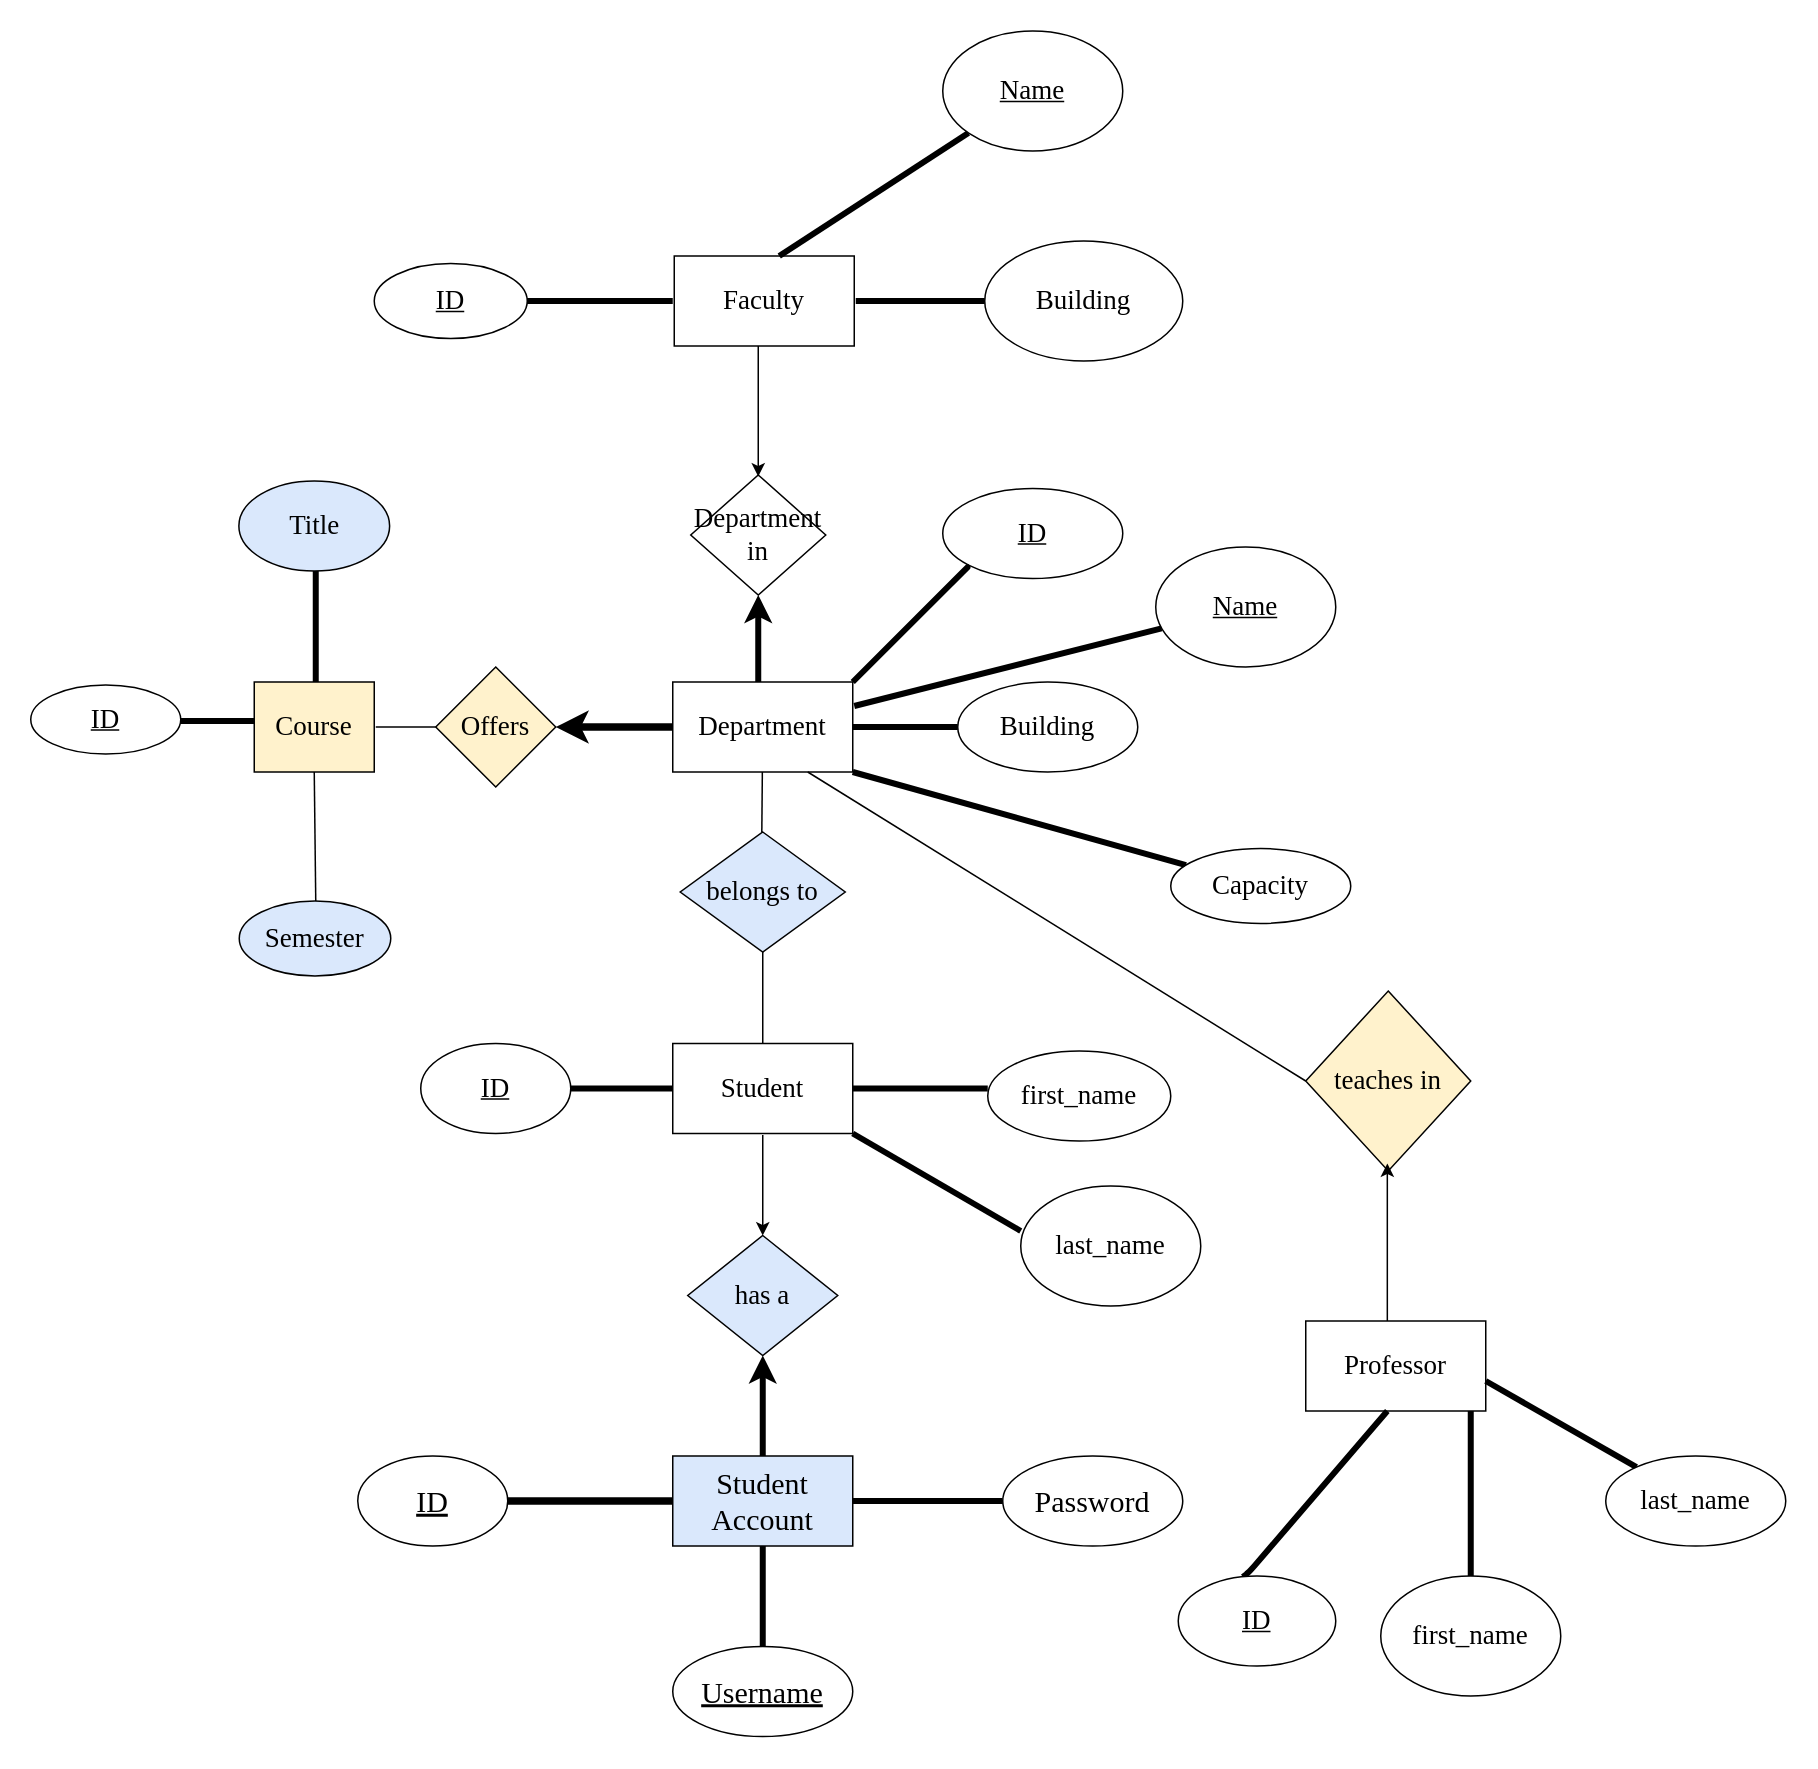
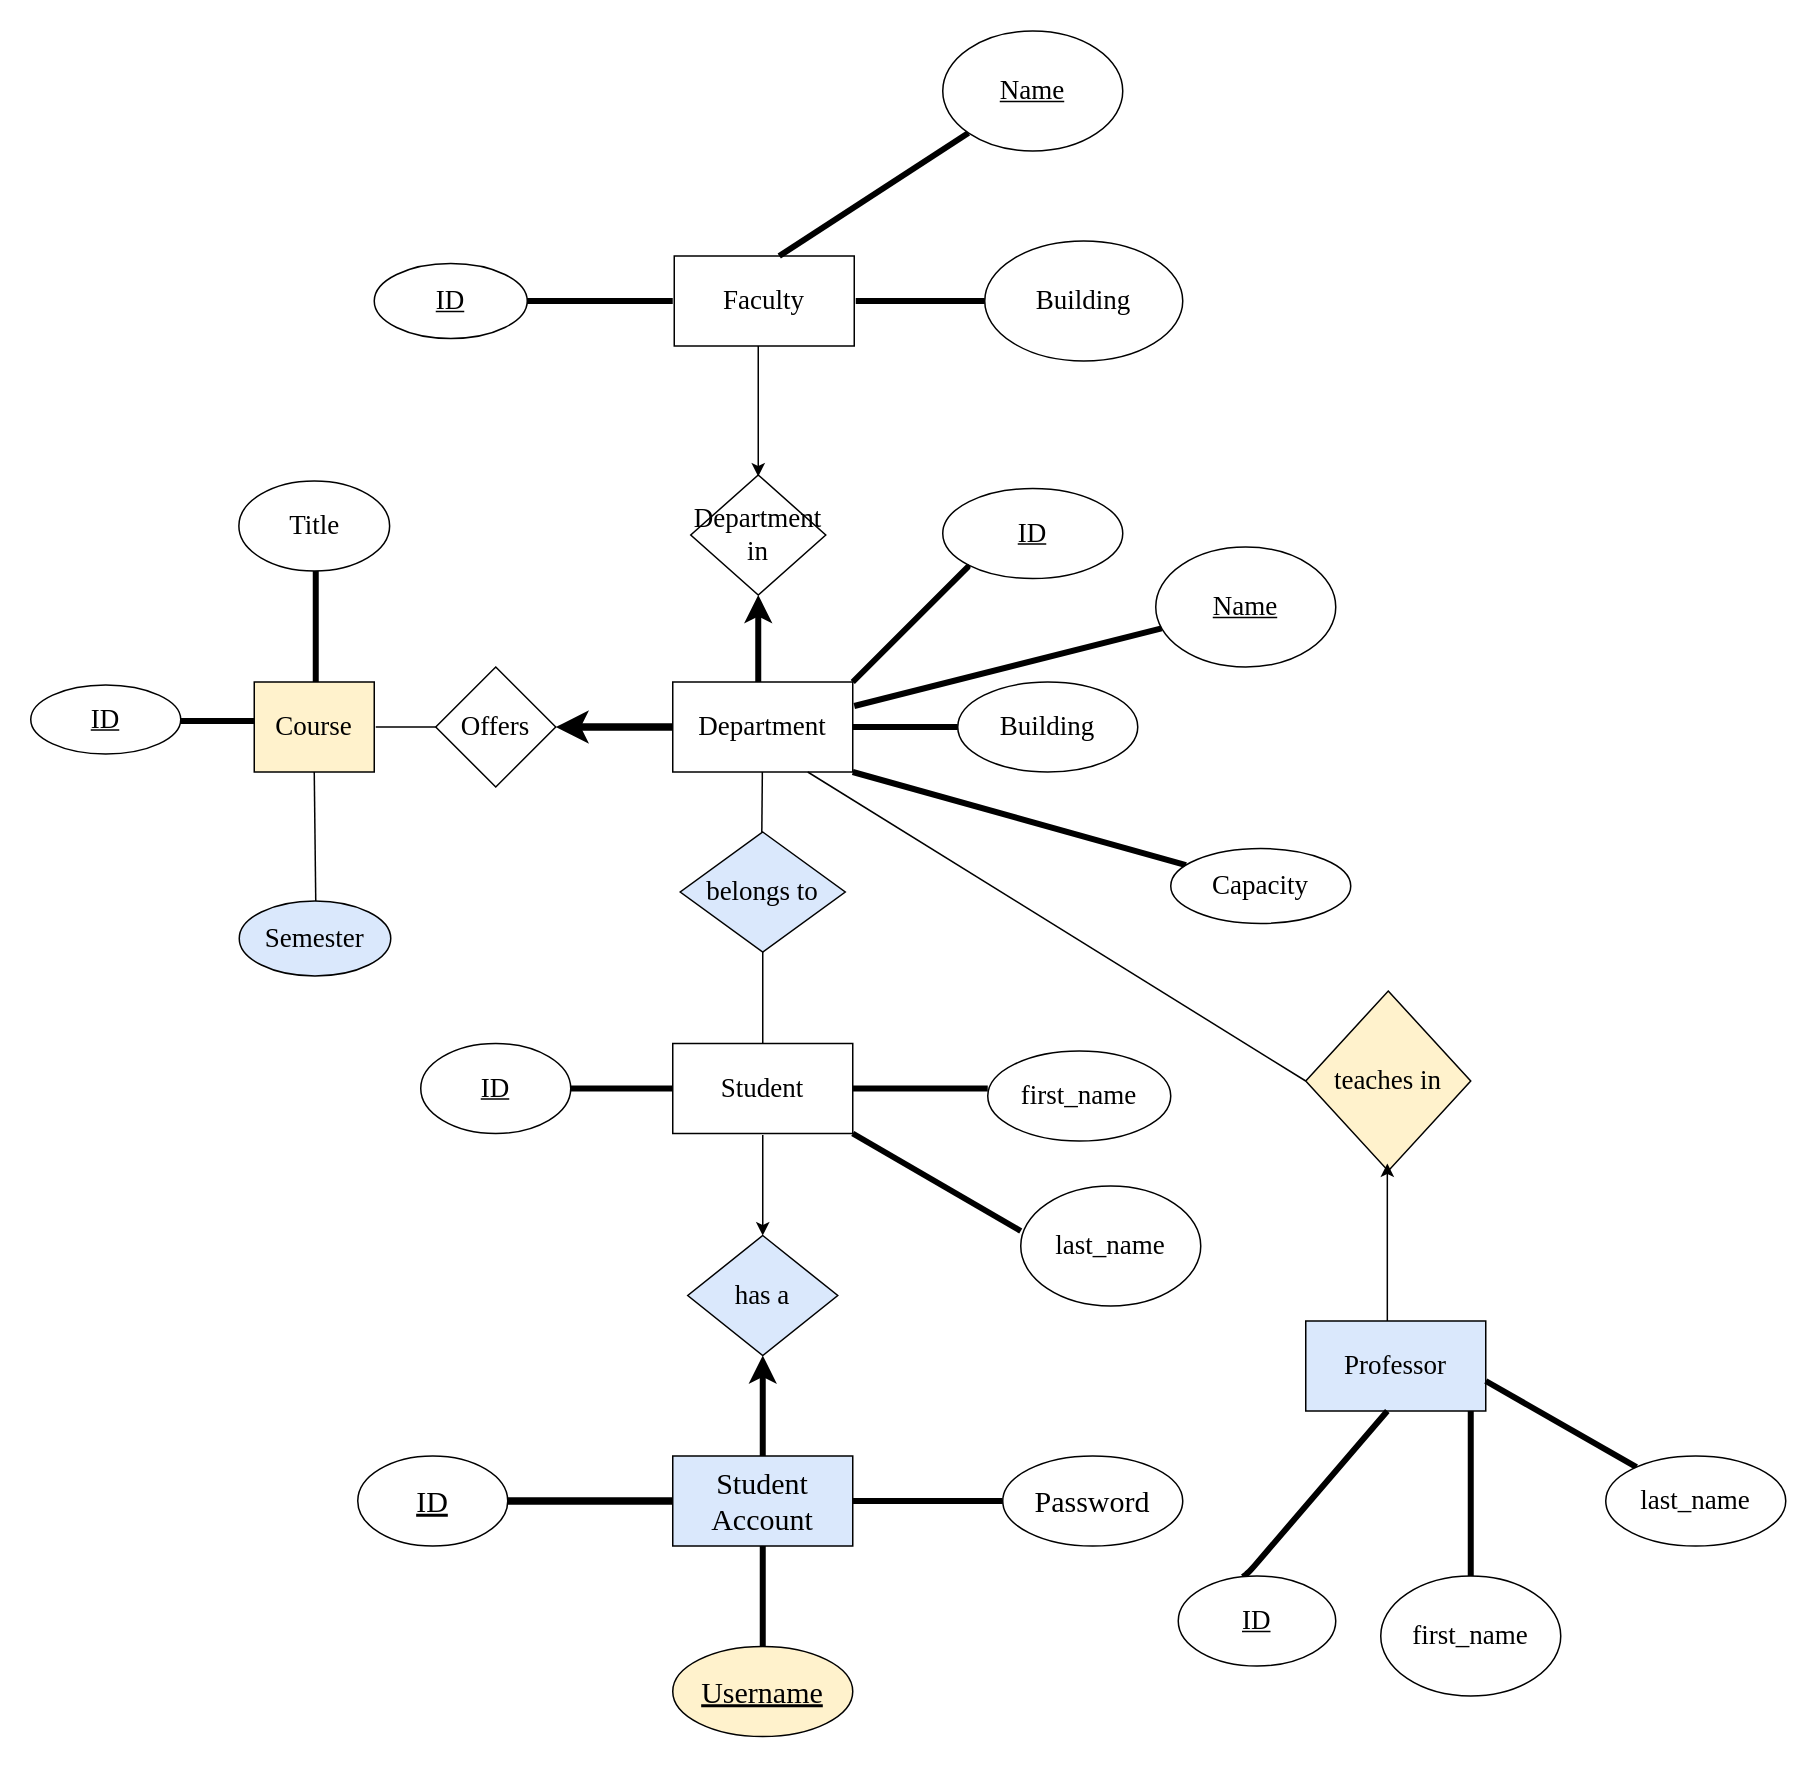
(314, 526) -> (314, 526)
(496, 727) -> (496, 727)
(1396, 1366) -> (1396, 1366)
(763, 1691) -> (763, 1691)
